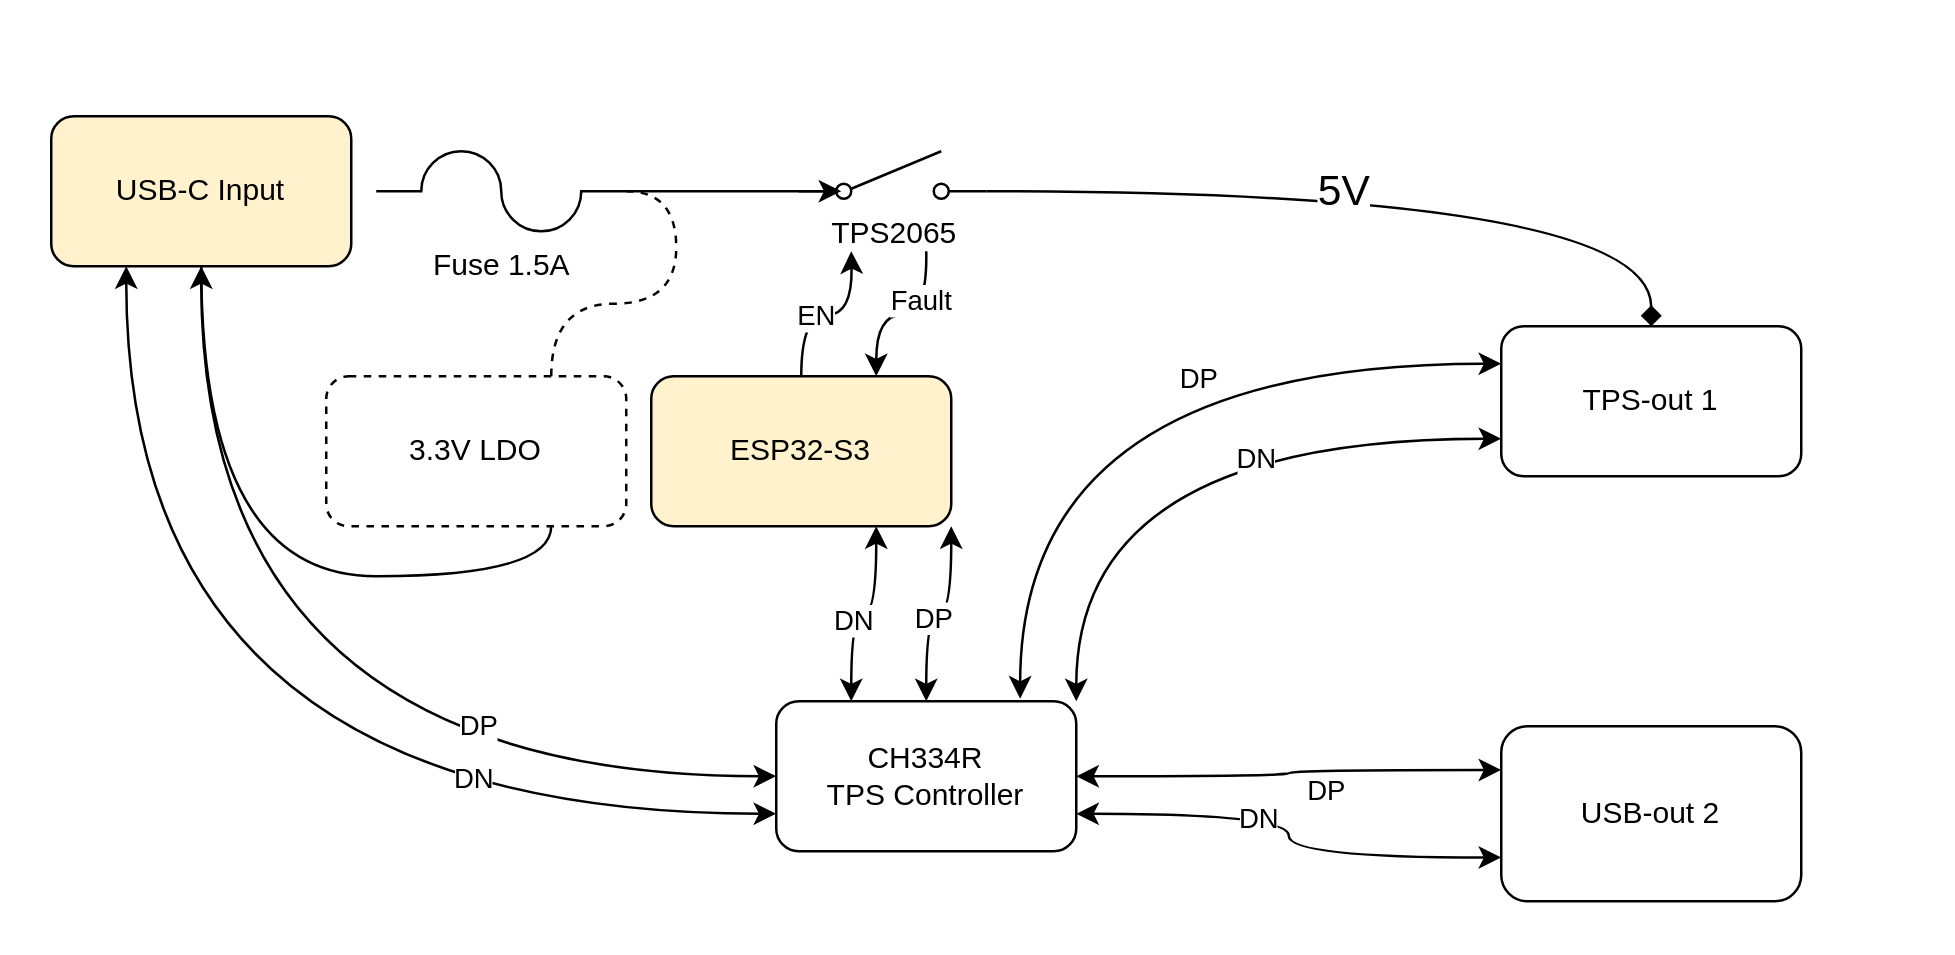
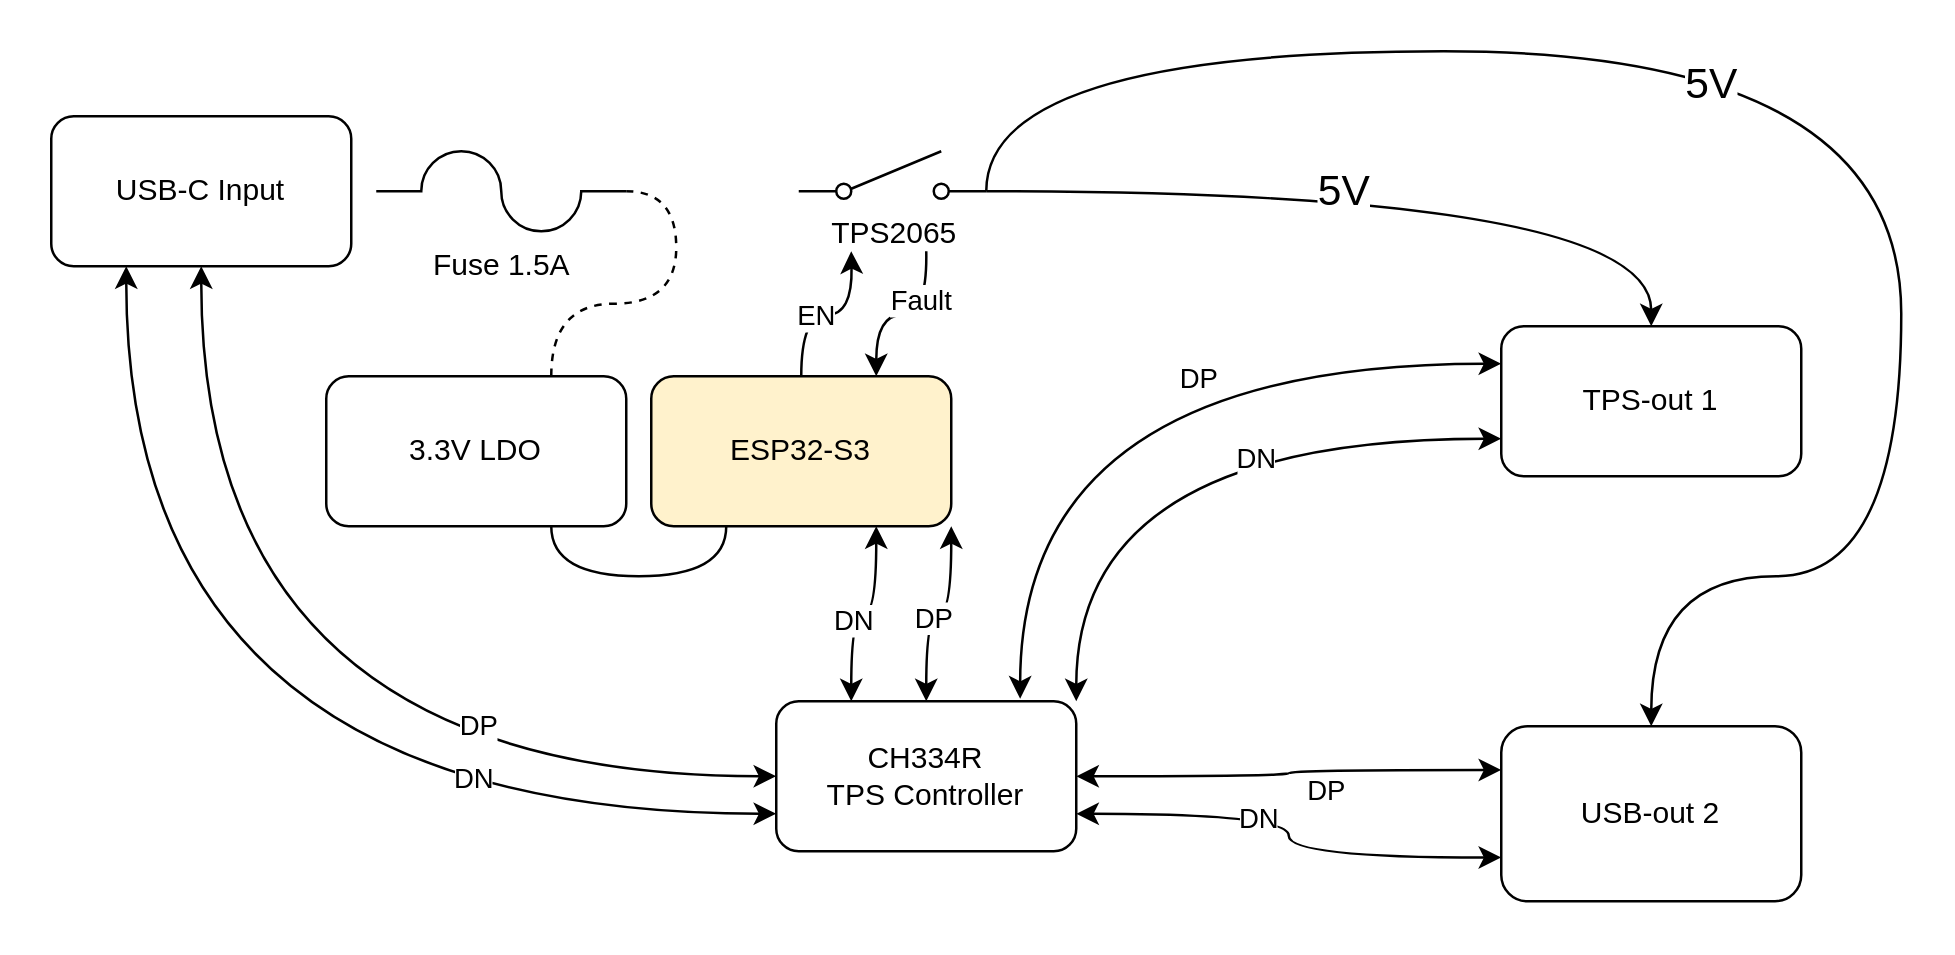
none -> (1744, 97)
(201, 191) -> (201, 191)
(724, 191) -> none
(1526, 229) -> (1526, 230)
(476, 451) -> (476, 451)
(363, 575) -> (639, 576)
